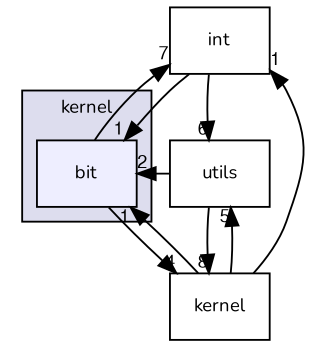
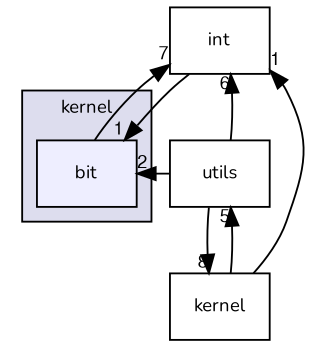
(207, 98) -> (232, 117)
(135, 234) -> none
(172, 246) -> none
